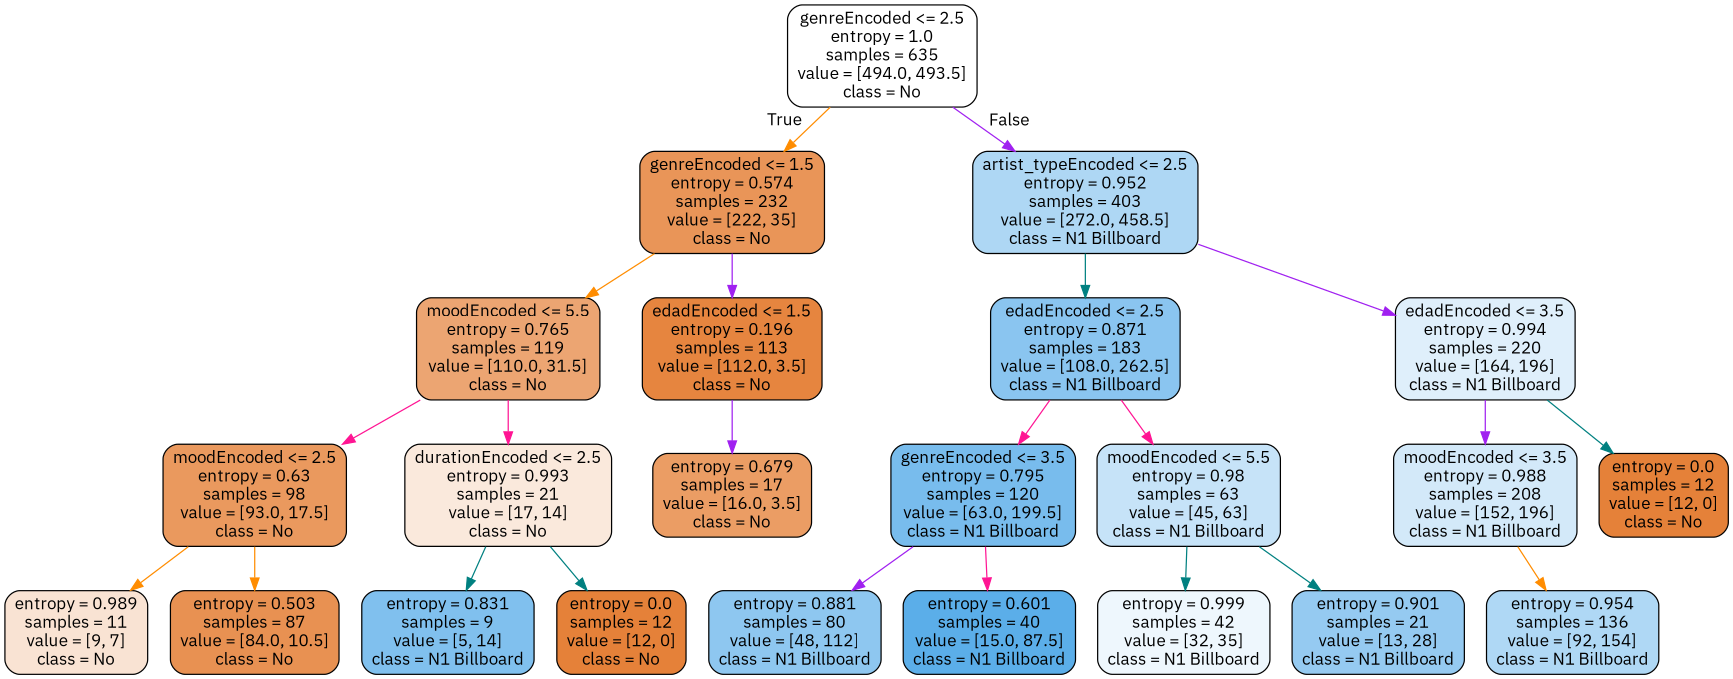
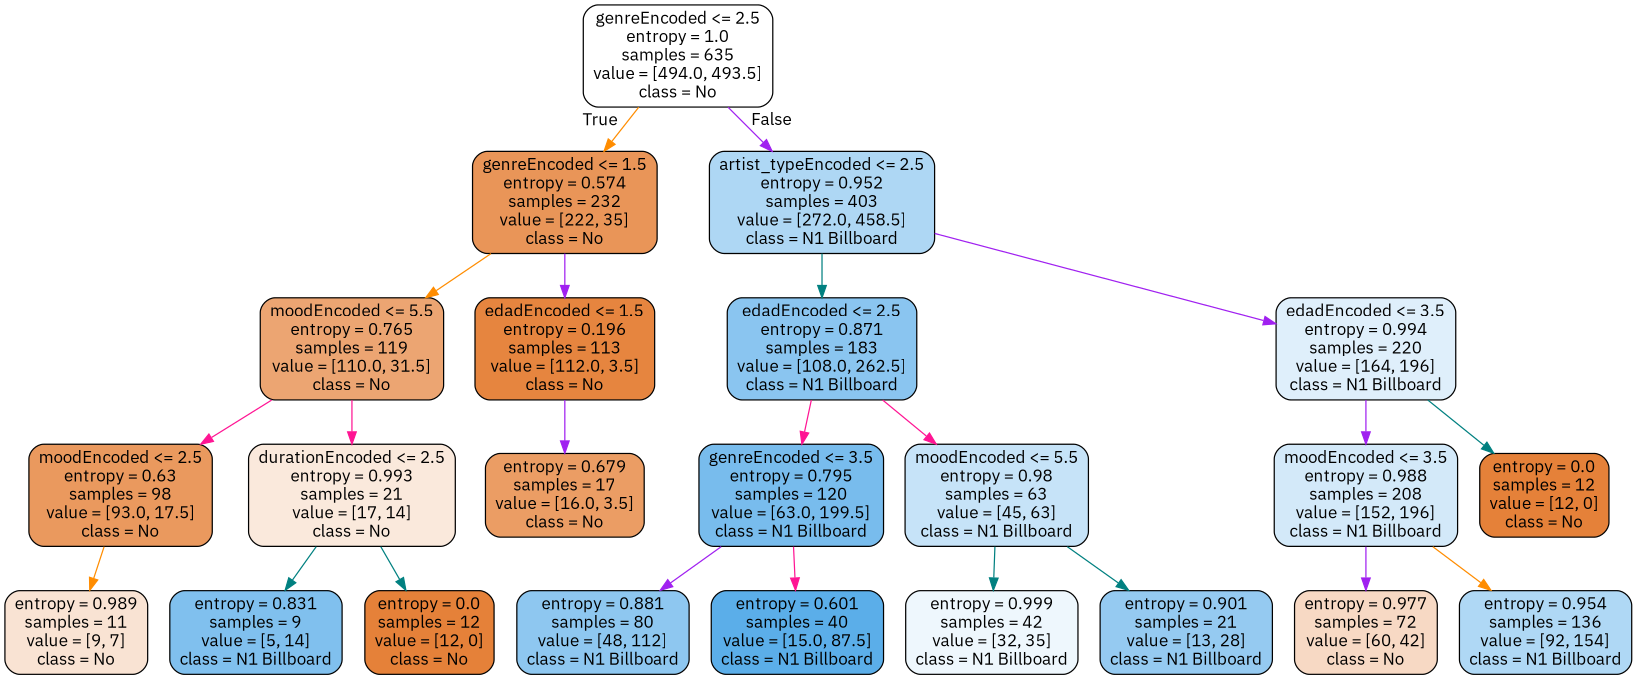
(255, 633) -> none
none -> (1366, 633)
